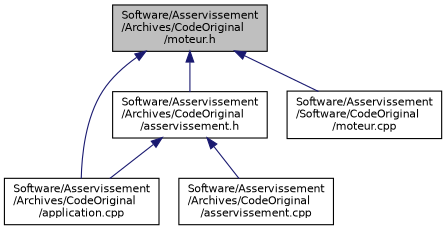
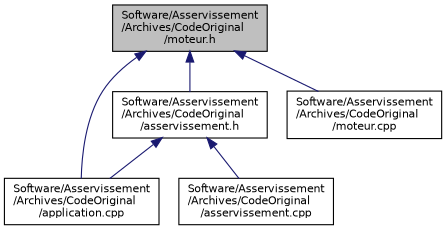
(364, 115) -> (364, 115)
